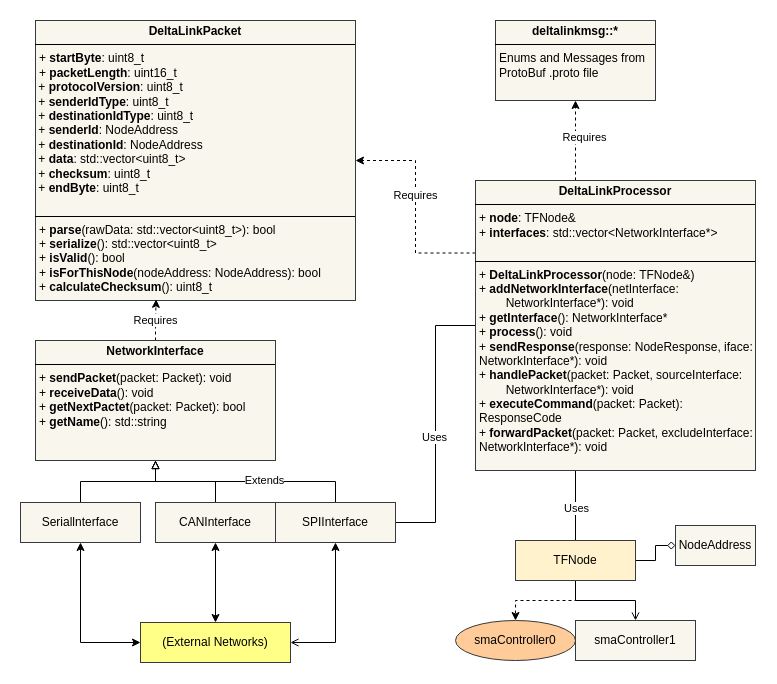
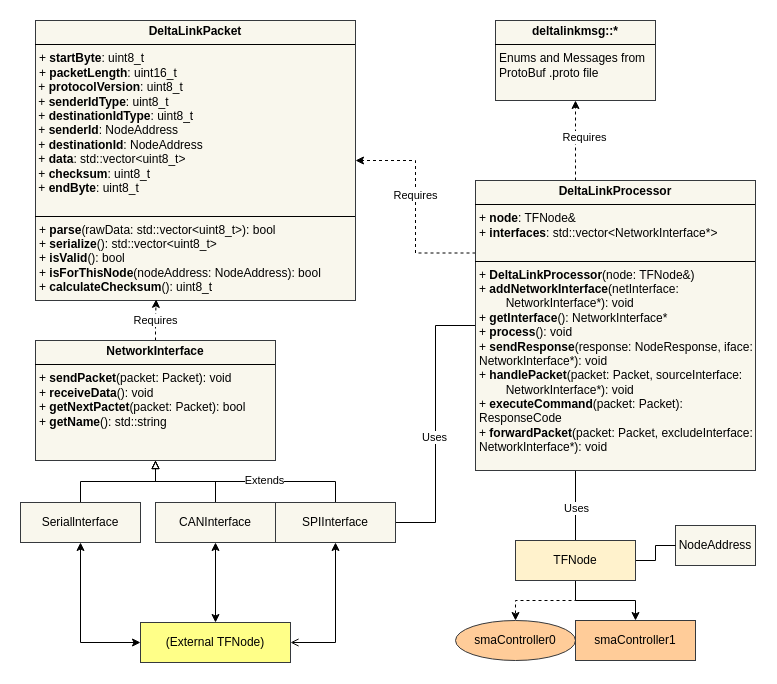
(667, 546) -> (670, 546)
(636, 613) -> (636, 612)
(636, 641) -> (636, 641)
(216, 643) -> (216, 643)
